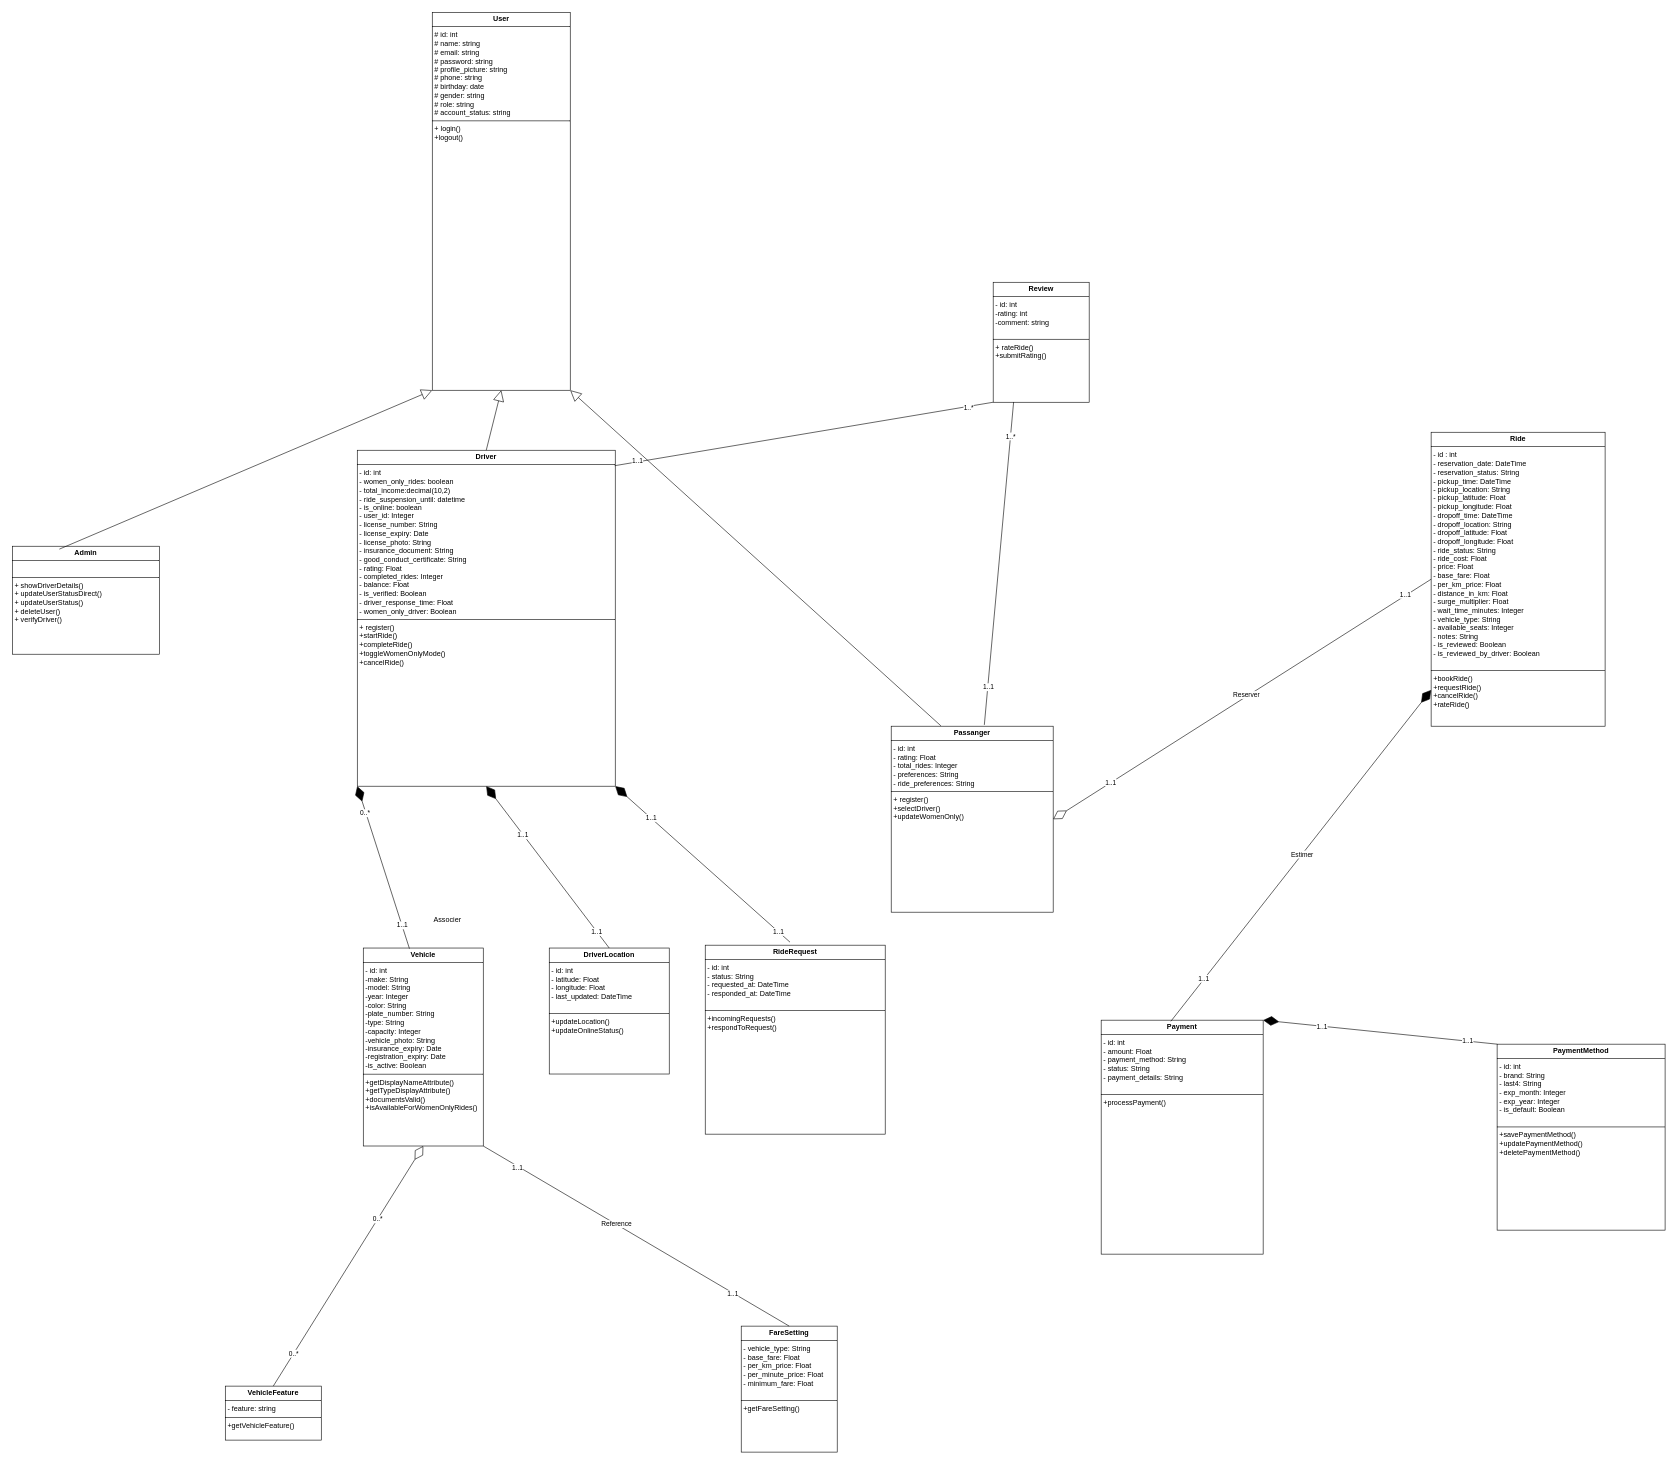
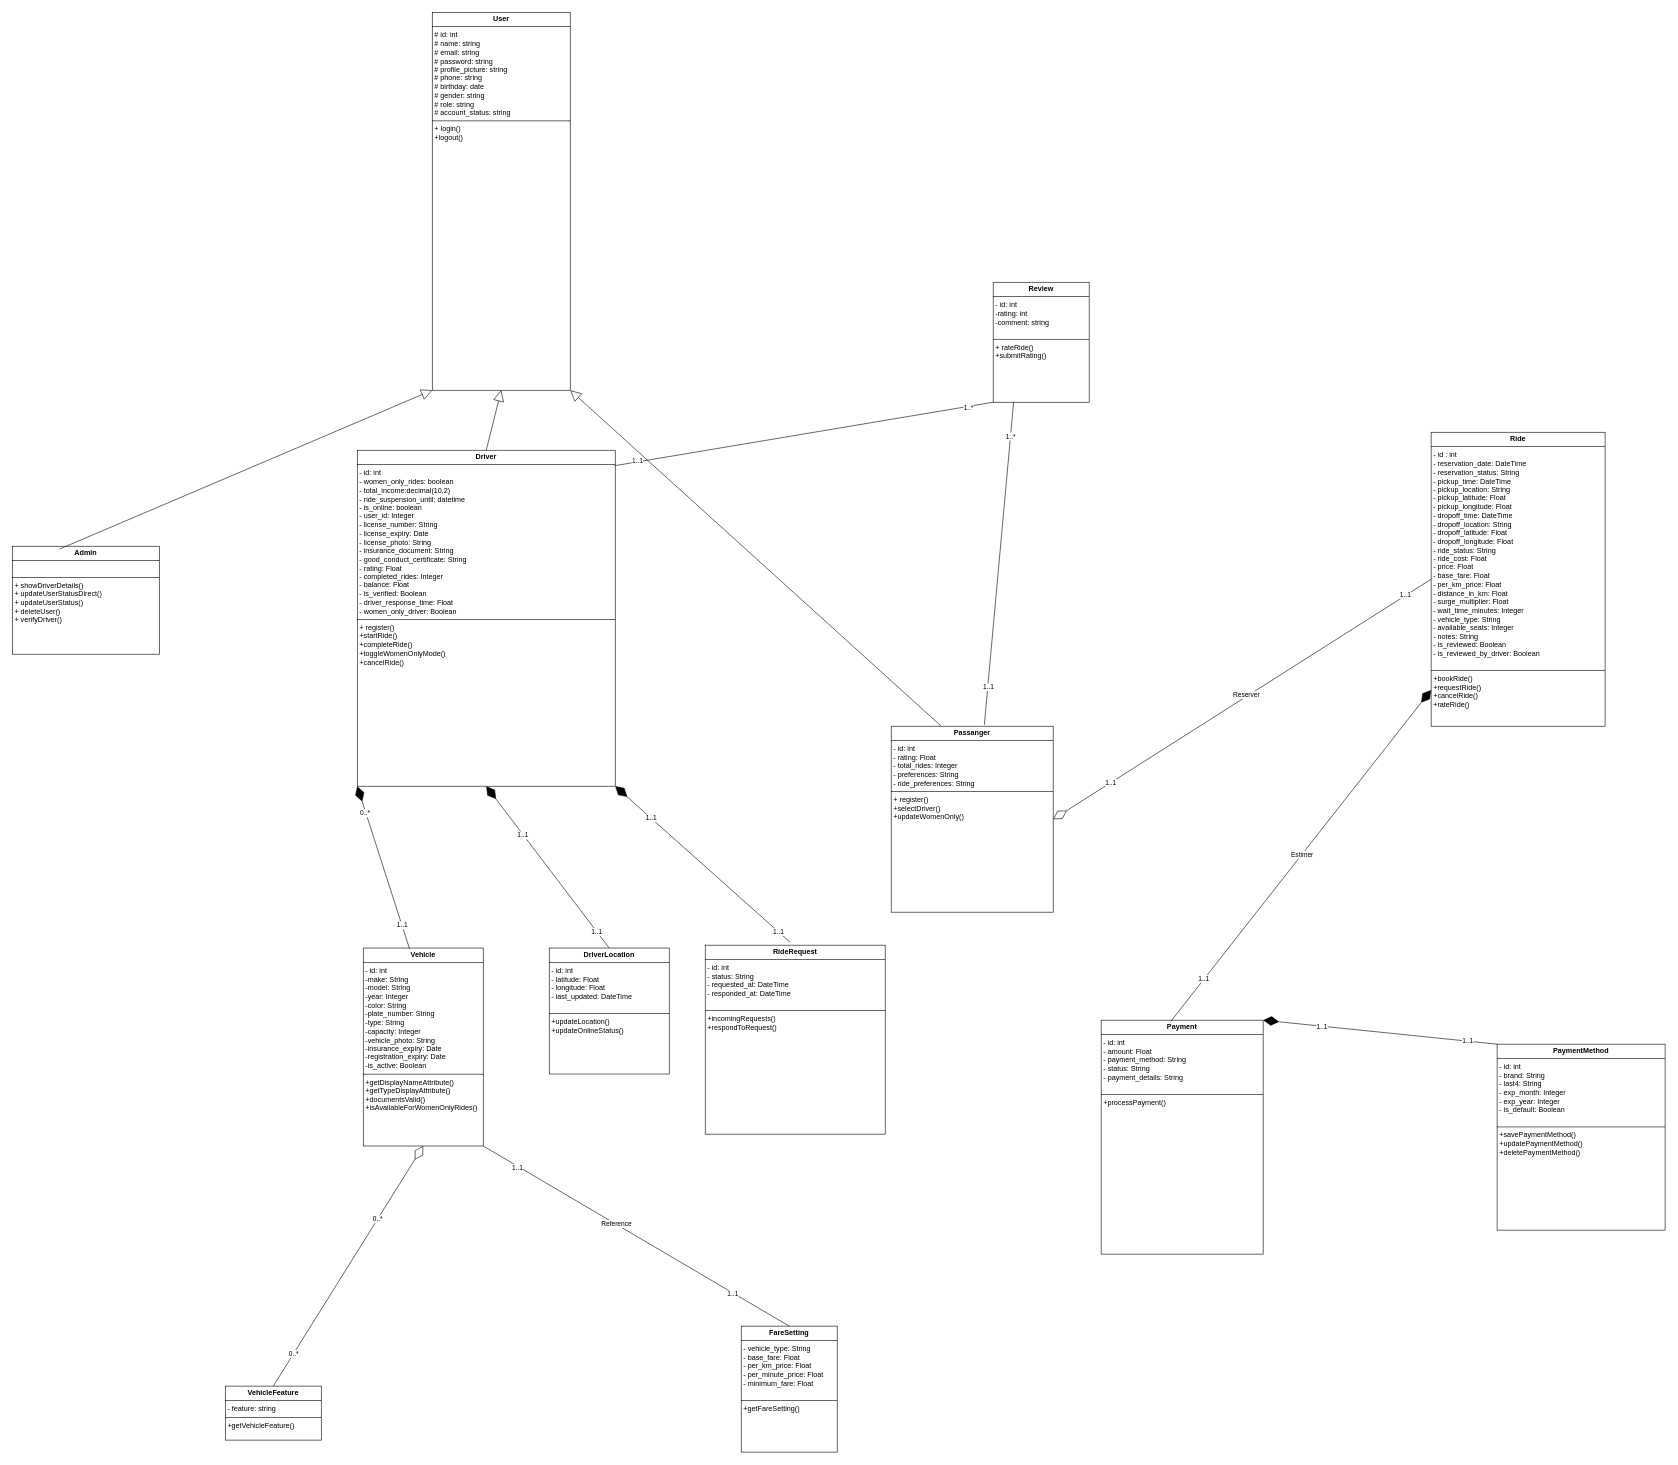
(447, 920) -> none
